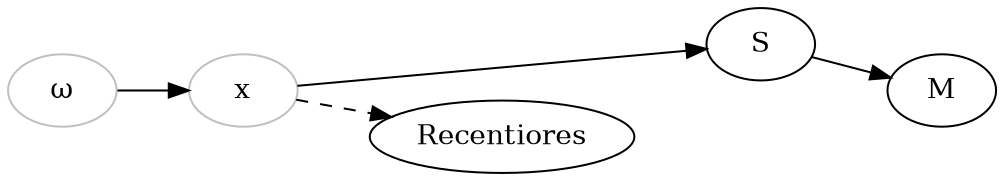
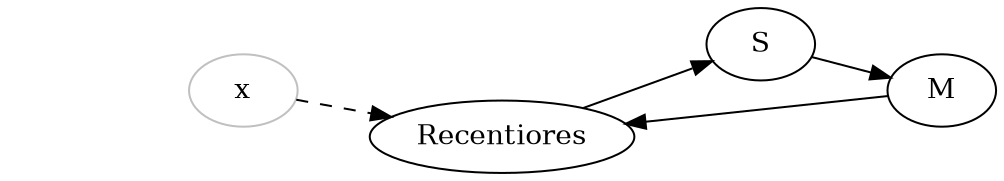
(492, 68) -> (638, 88)
(62, 90) -> none
none -> (767, 109)
